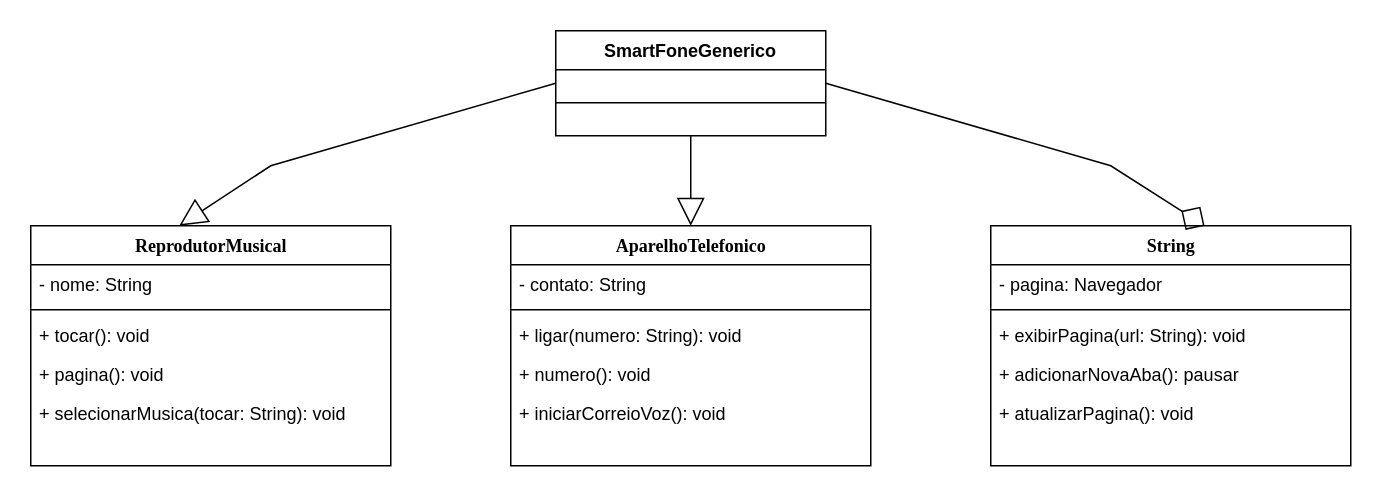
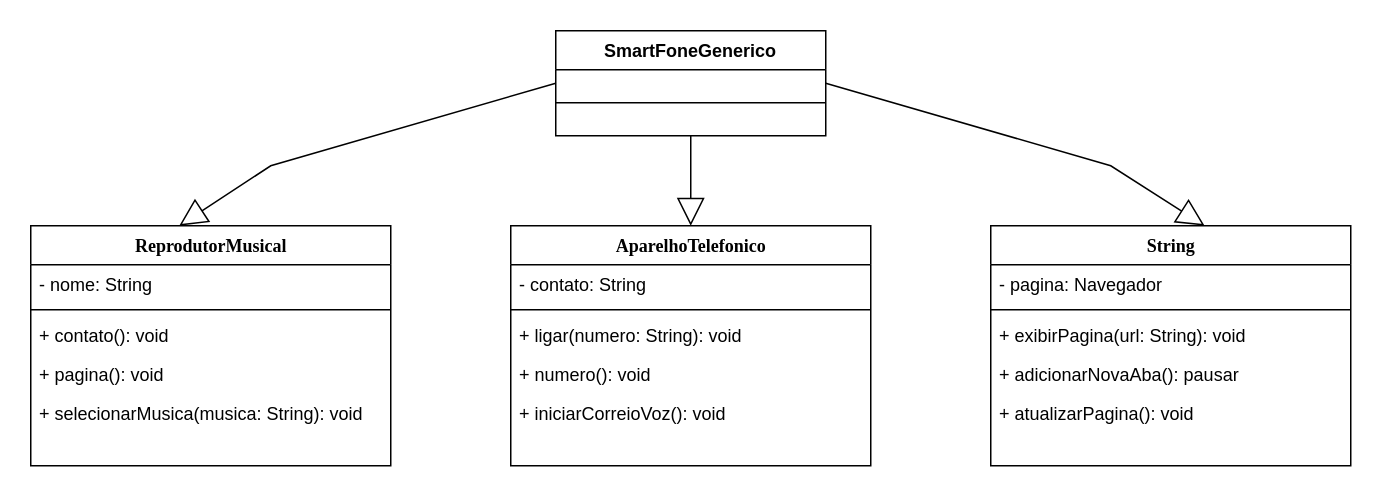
(1181, 210) -> (1181, 211)
(106, 337) -> (116, 337)
(212, 426) -> (212, 426)
